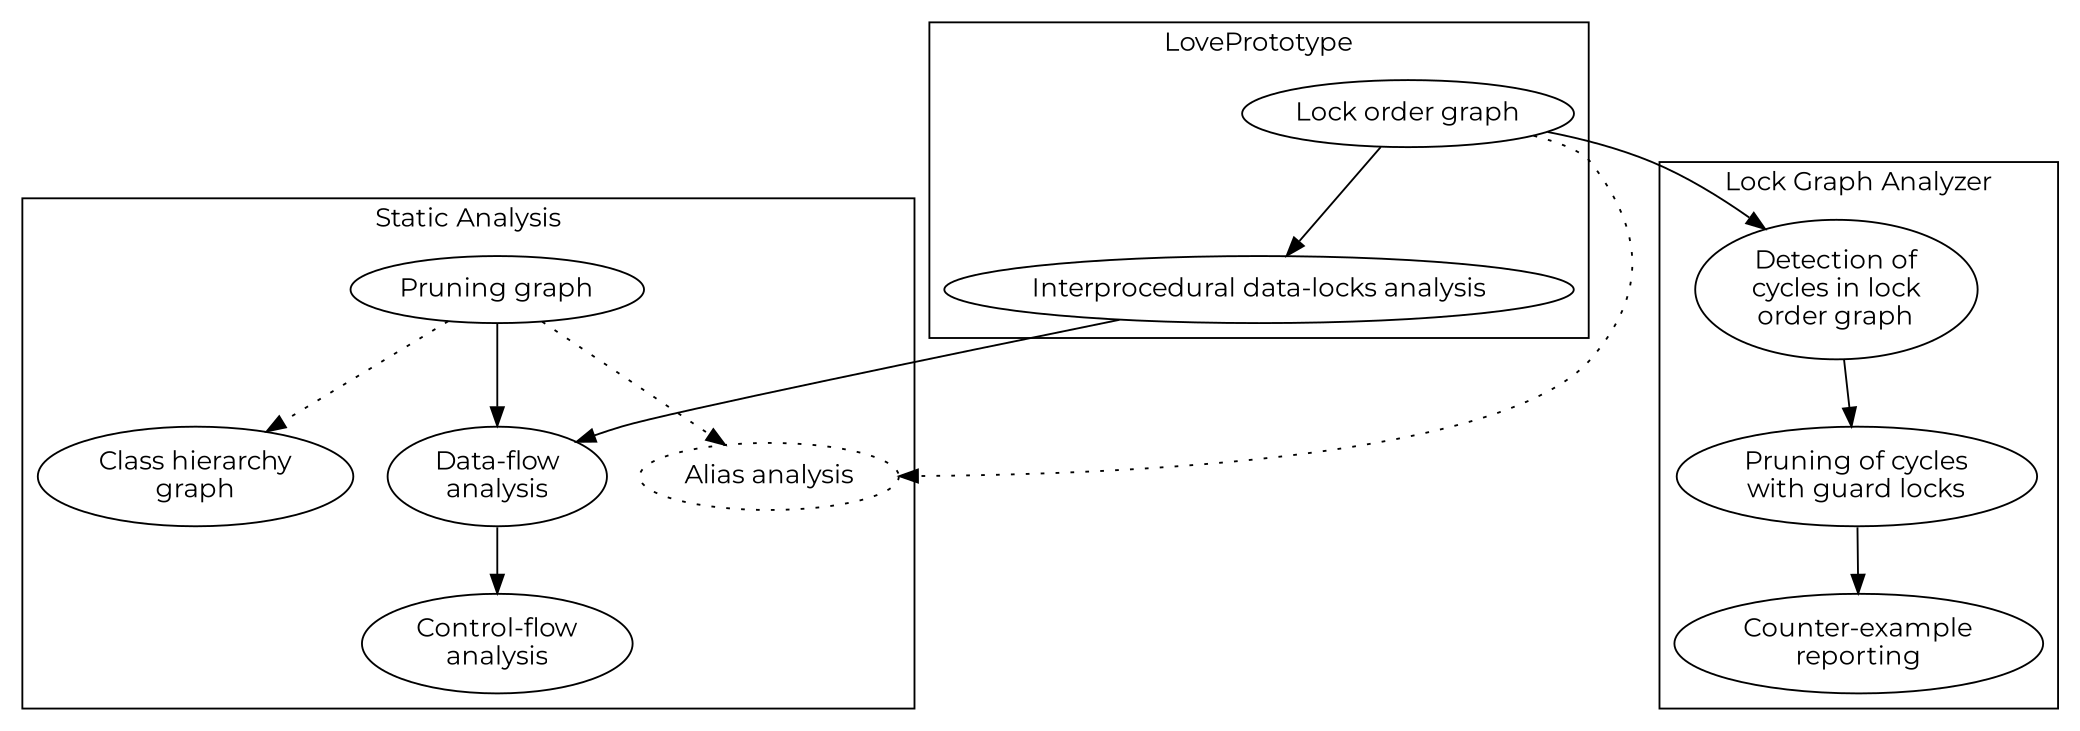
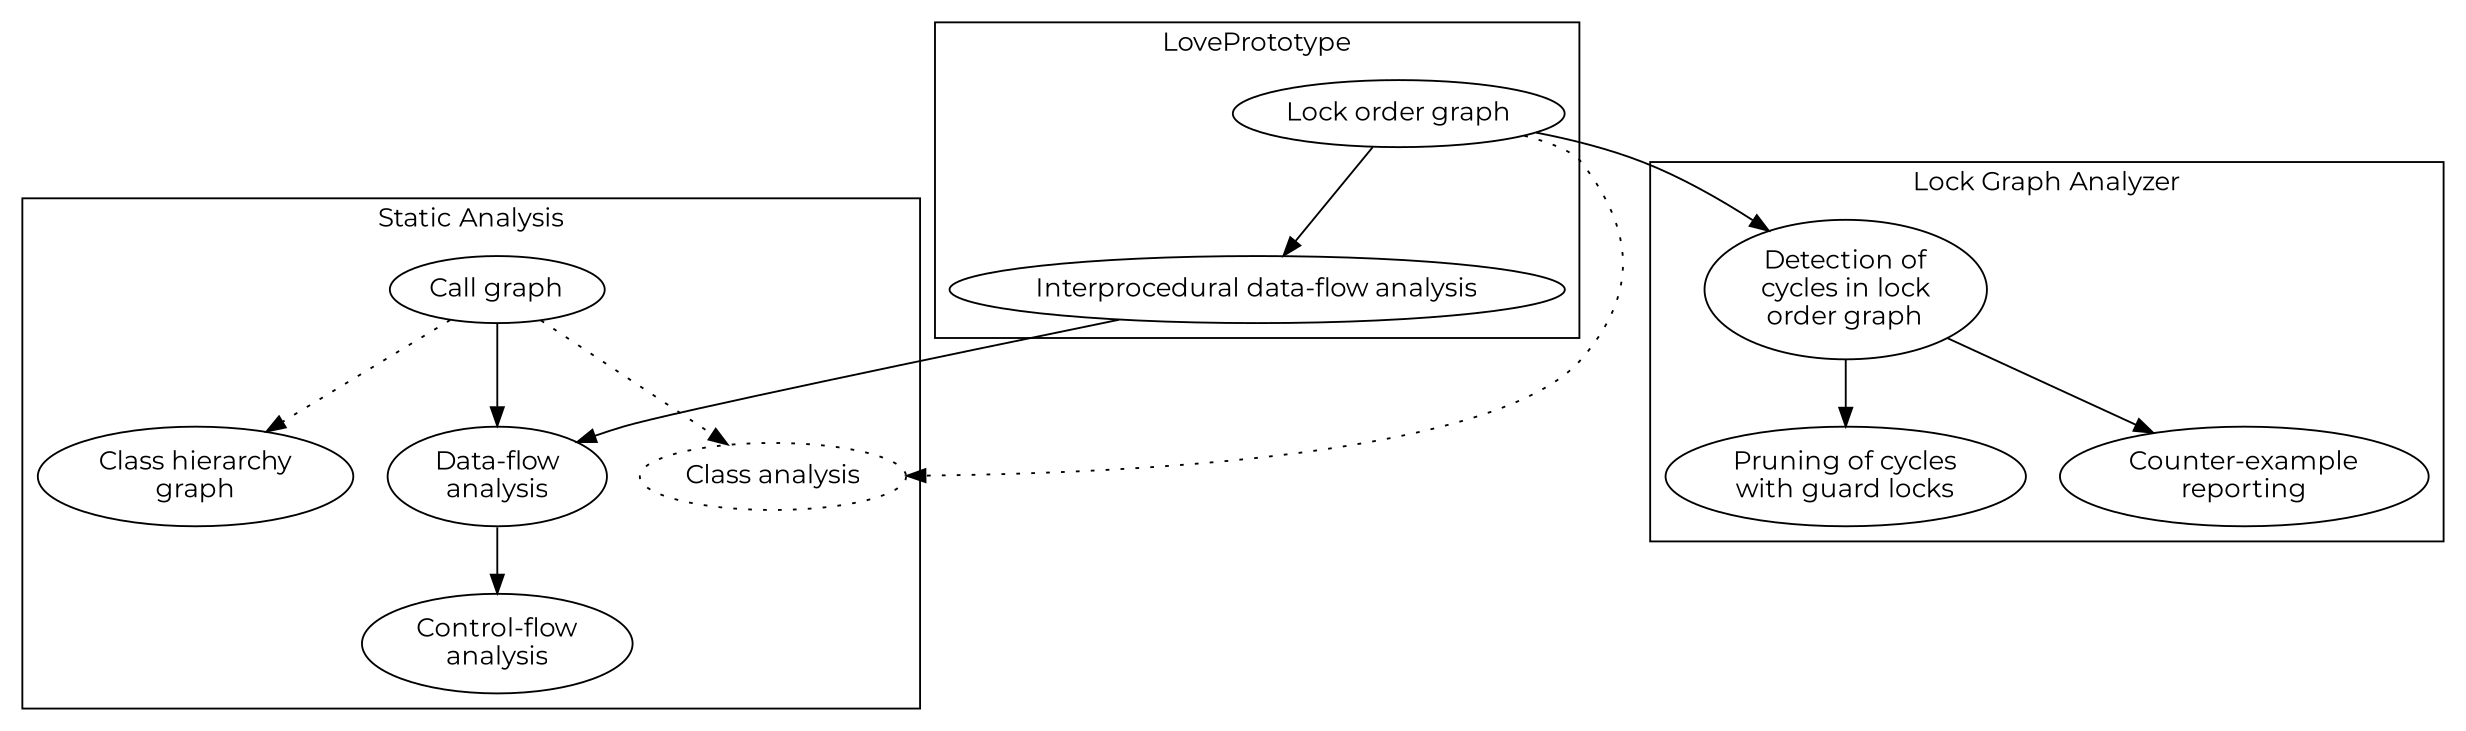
(497, 290) -> (497, 290)
(1259, 290) -> (1257, 290)
(769, 476) -> (773, 476)
(1858, 551) -> (2042, 382)
